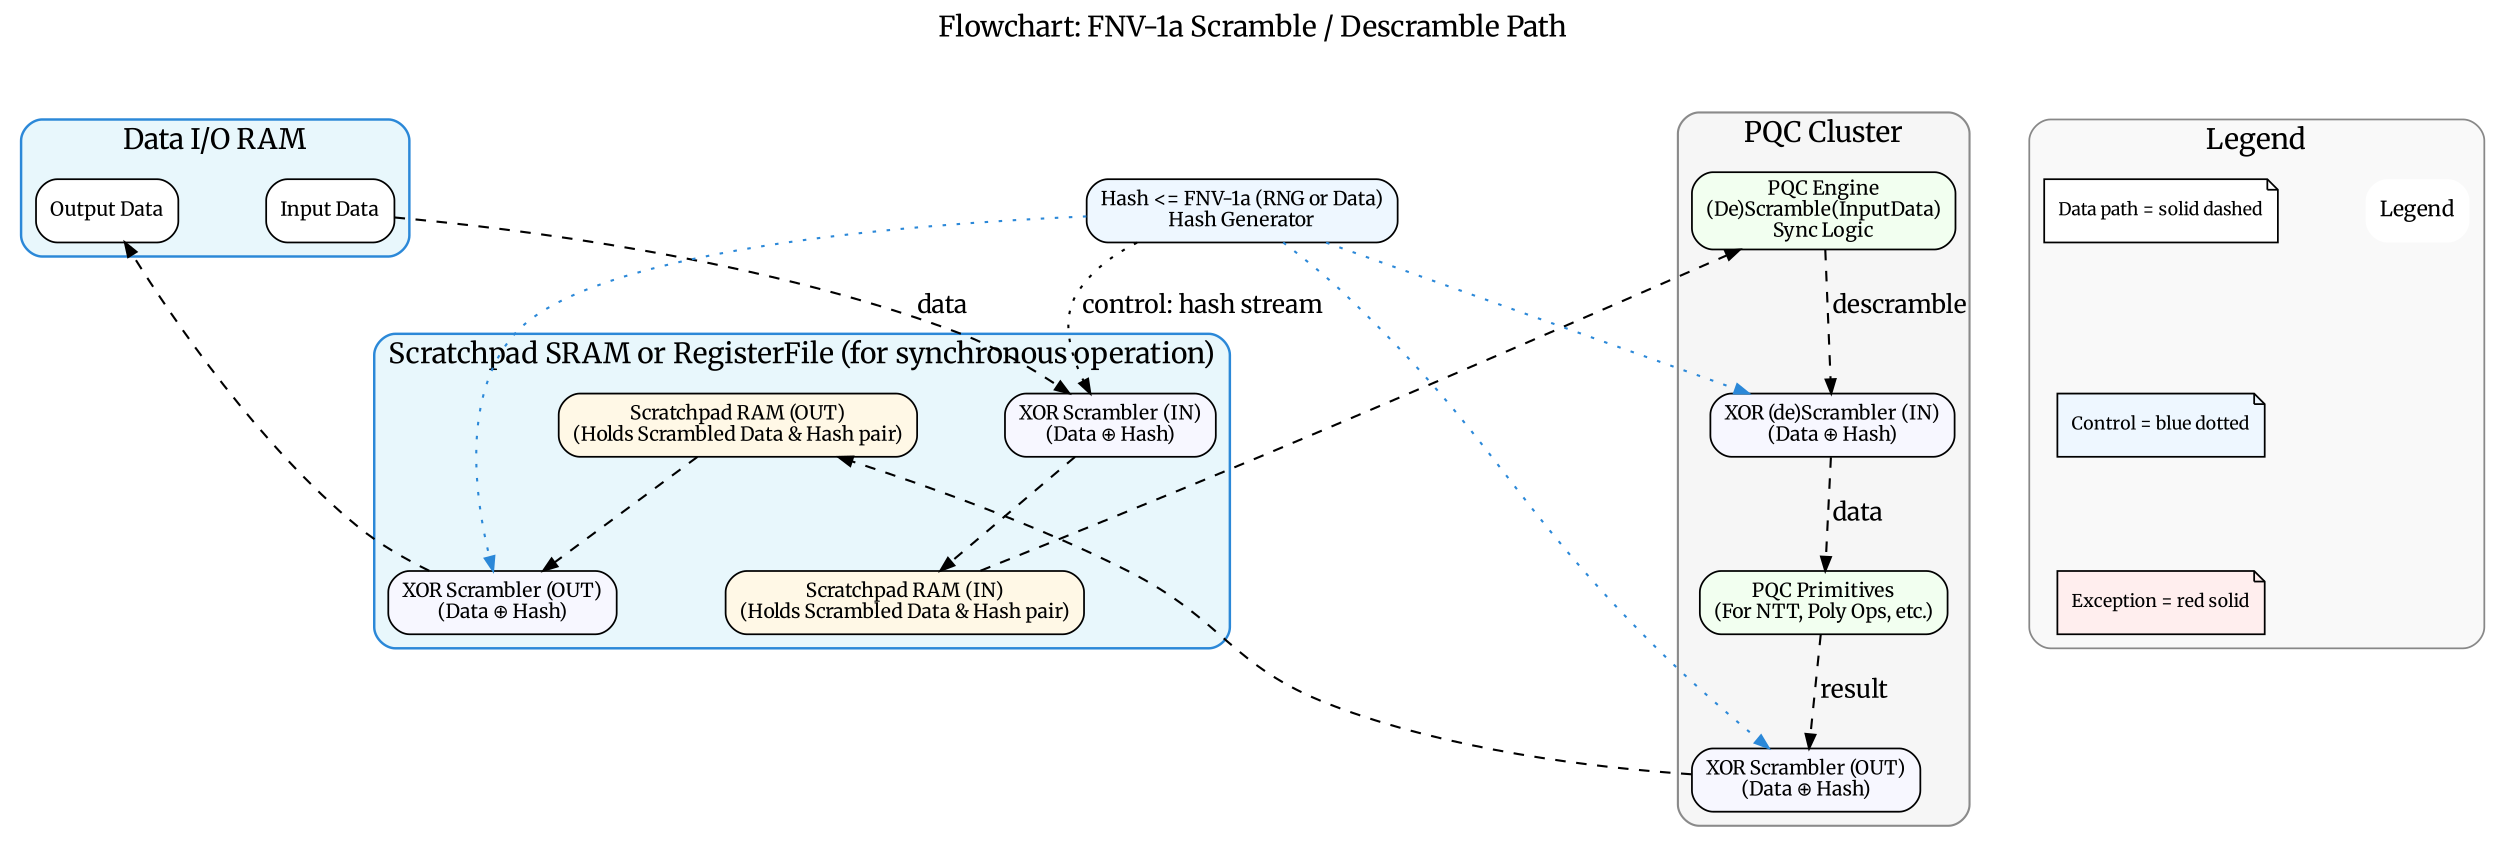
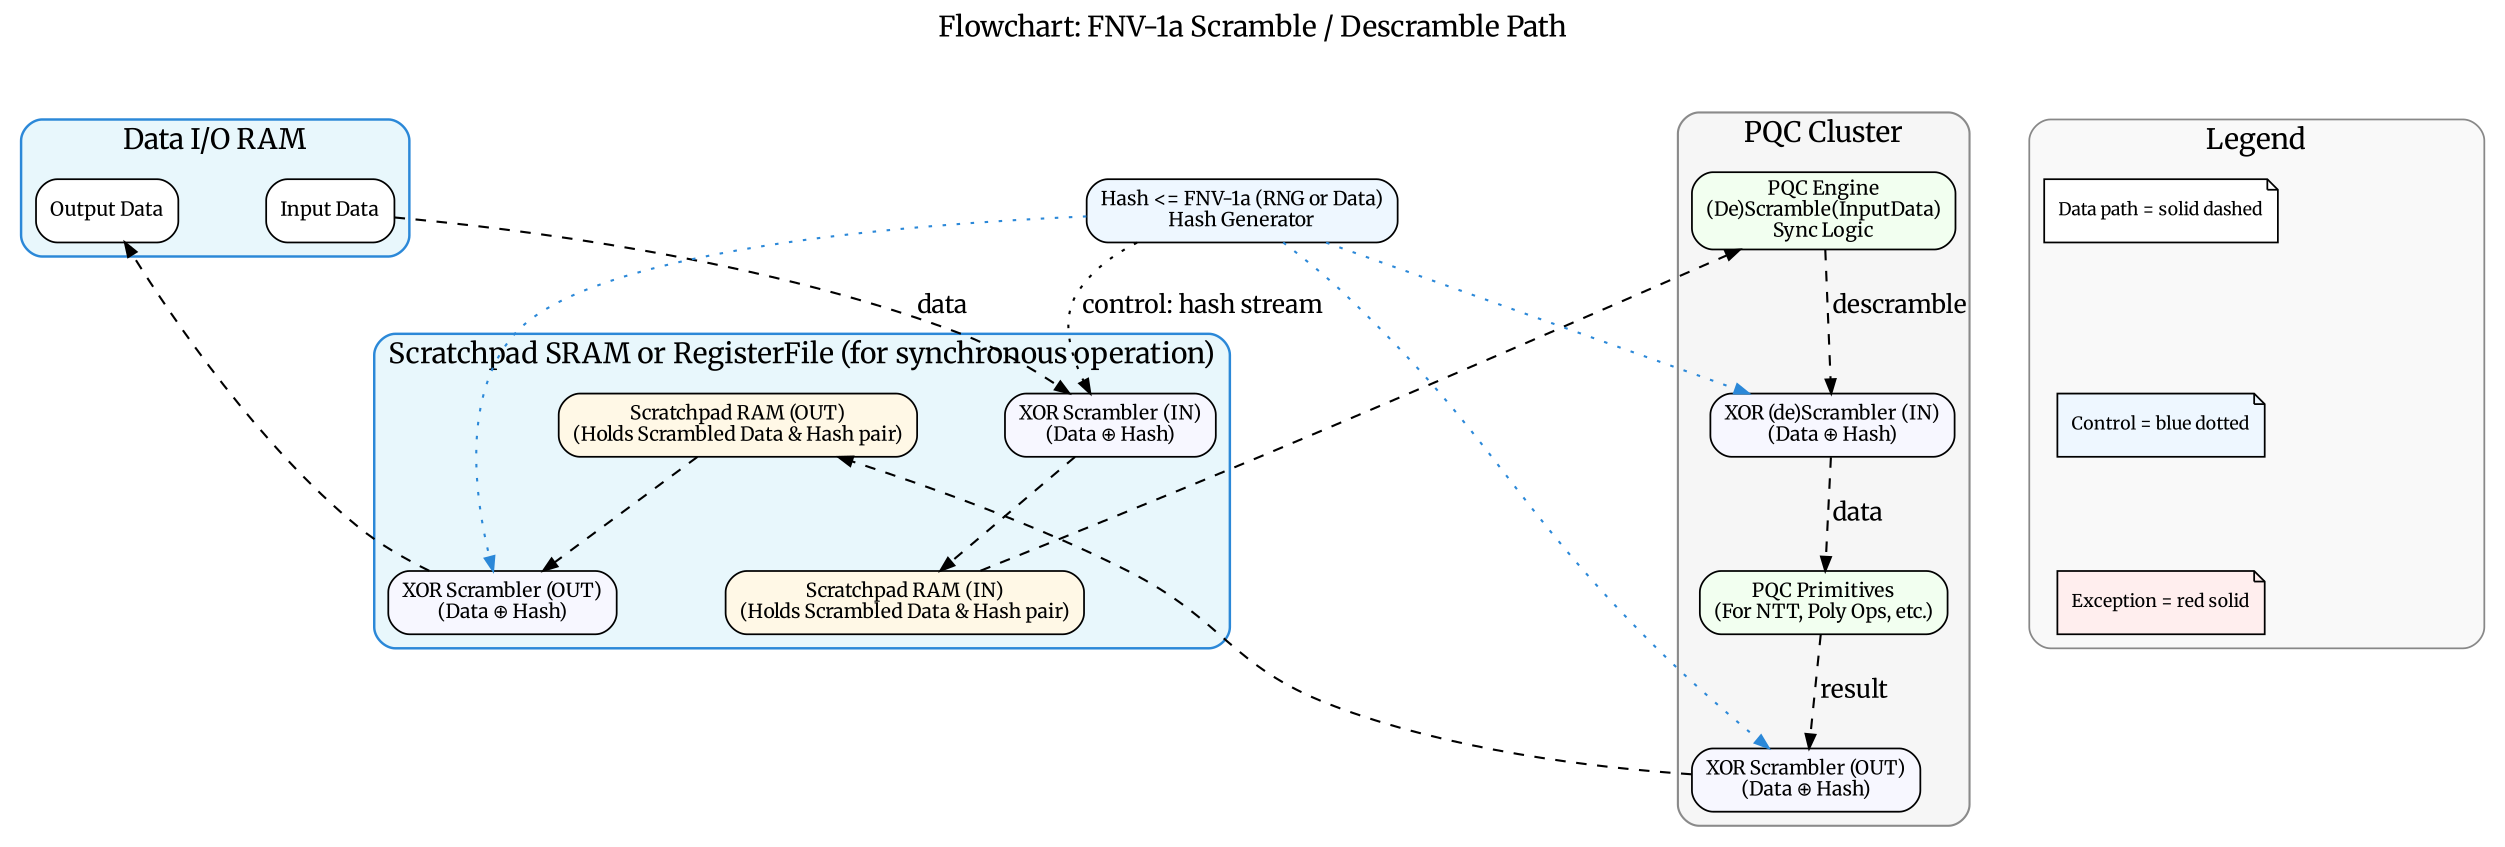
(2418, 211) -> none
